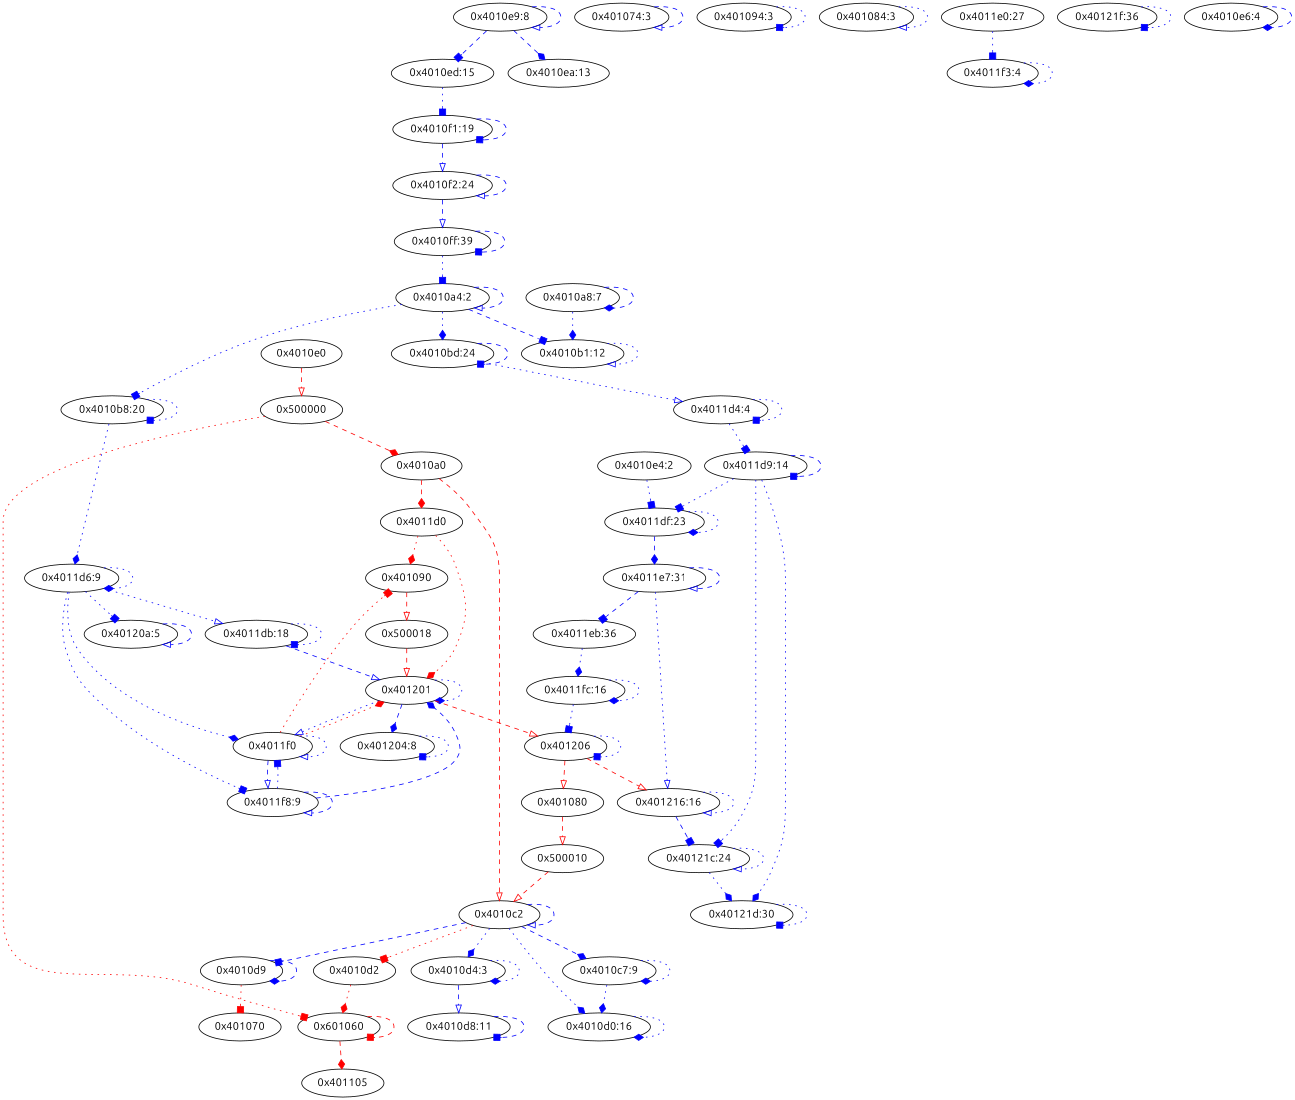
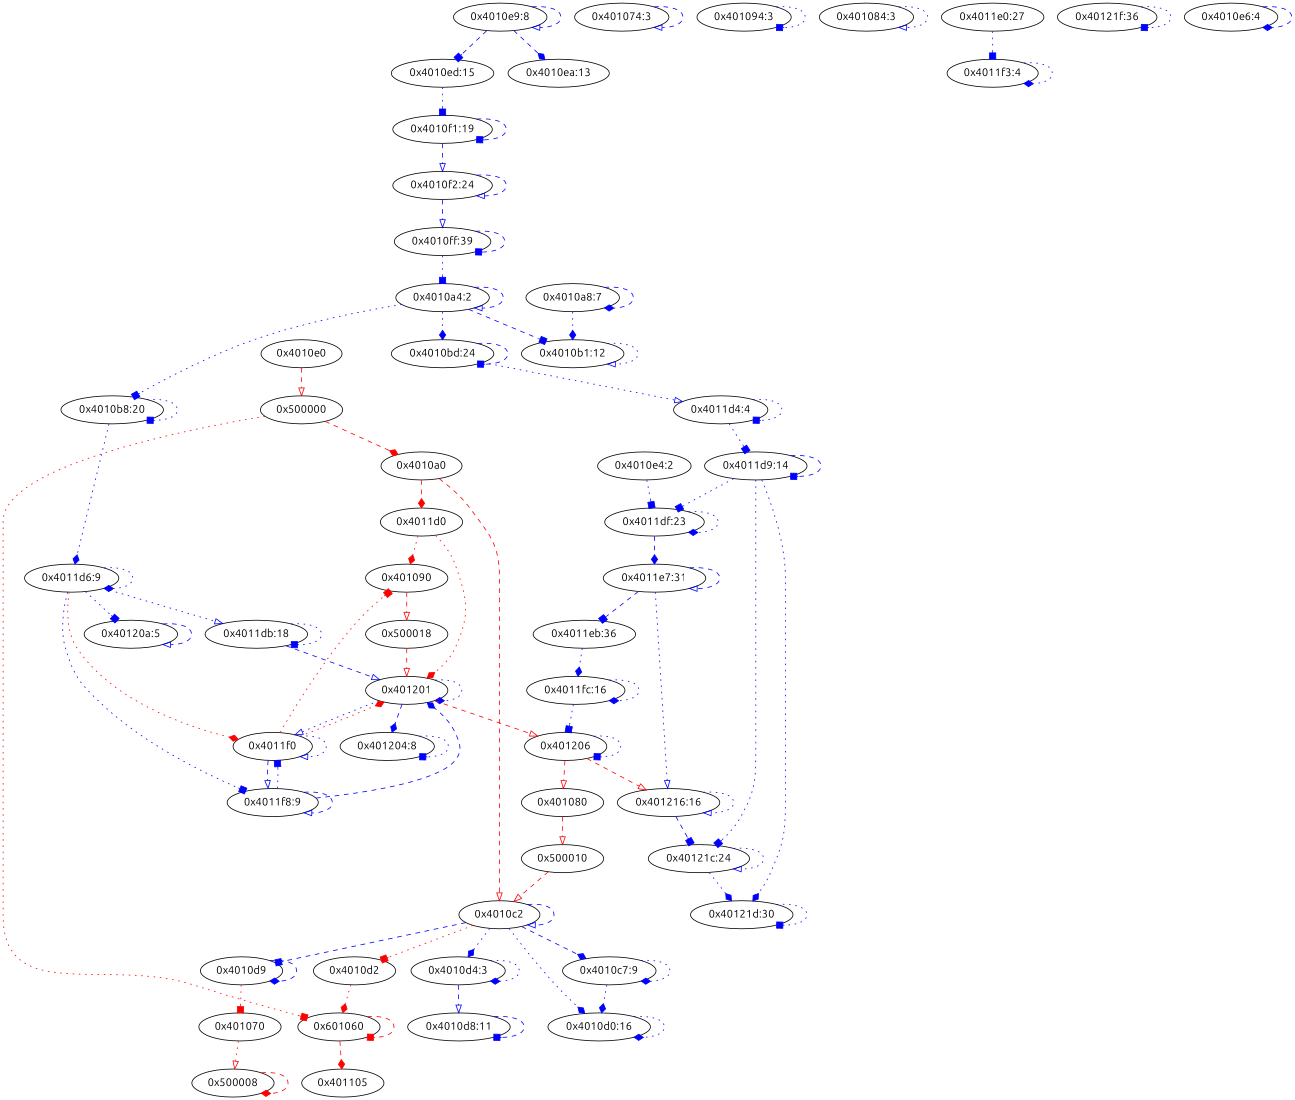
(121, 690) -> (121, 690)
none -> (233, 1083)
